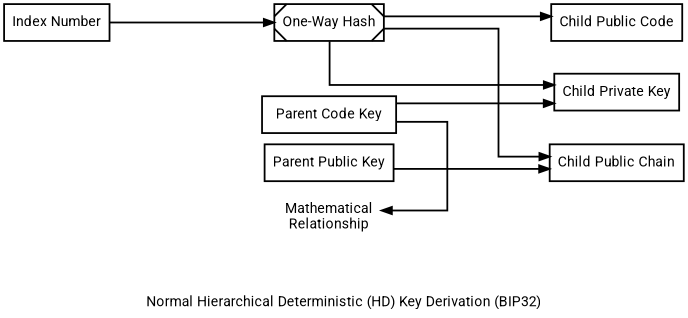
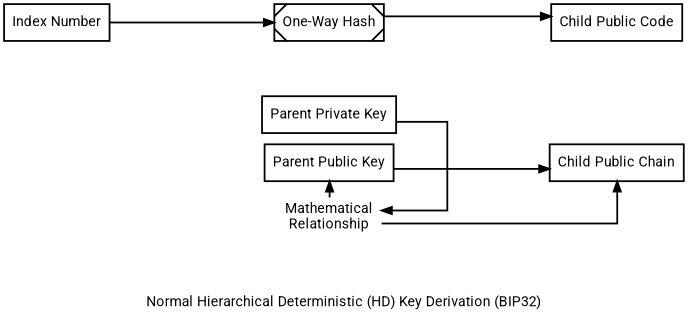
(498, 56) -> (515, 223)
(617, 92) -> none
(329, 115) -> (329, 115)
none -> (330, 196)
